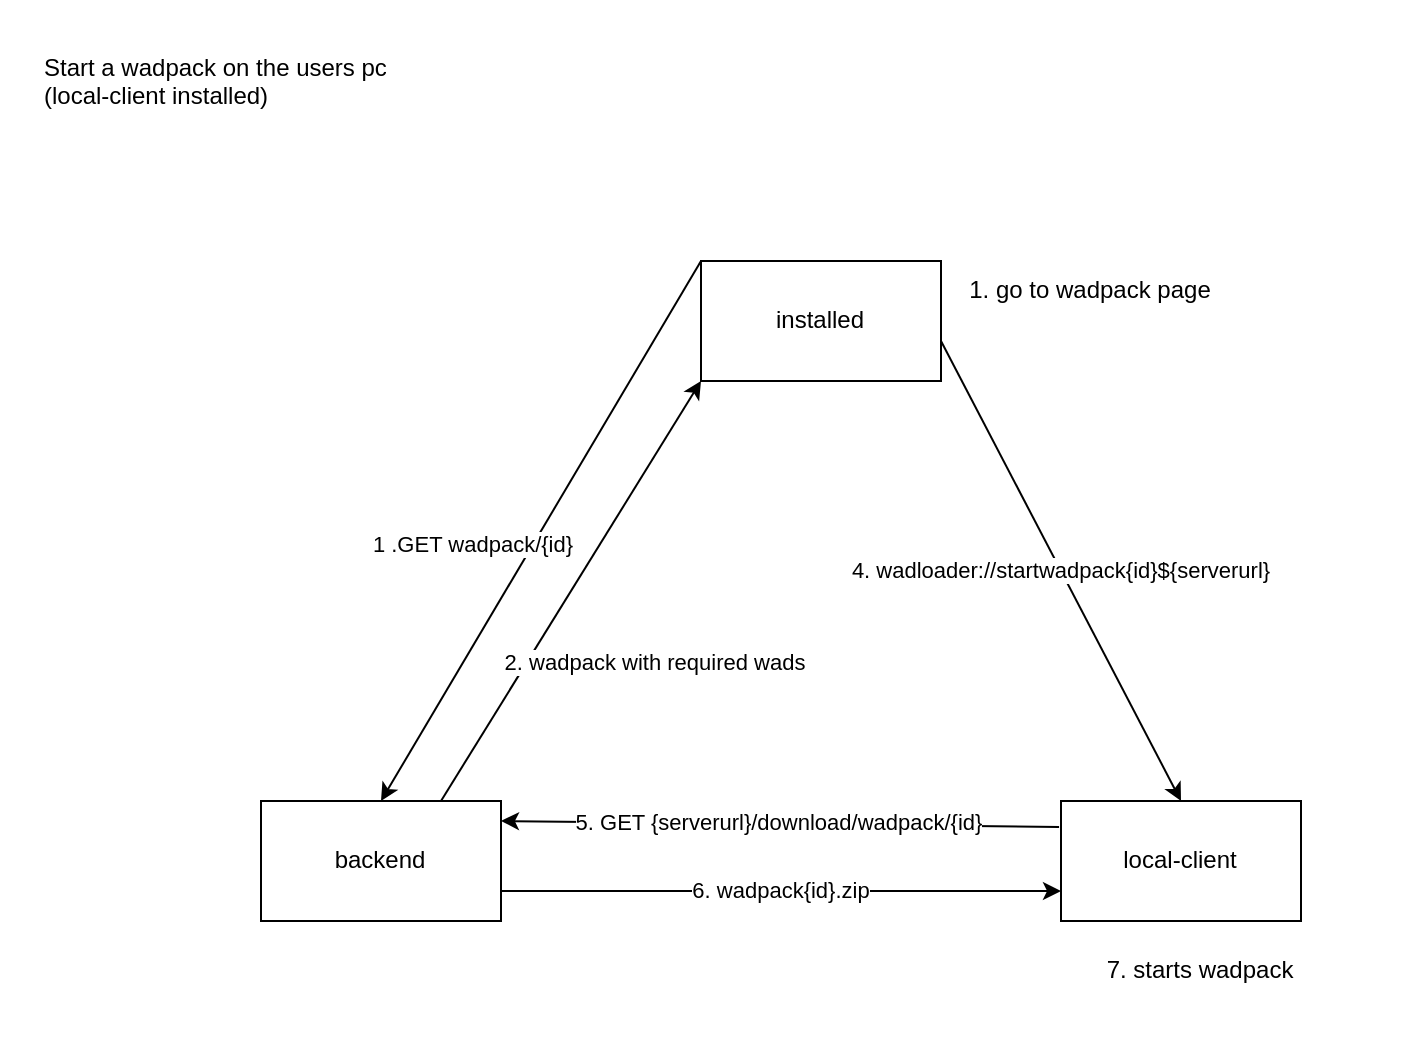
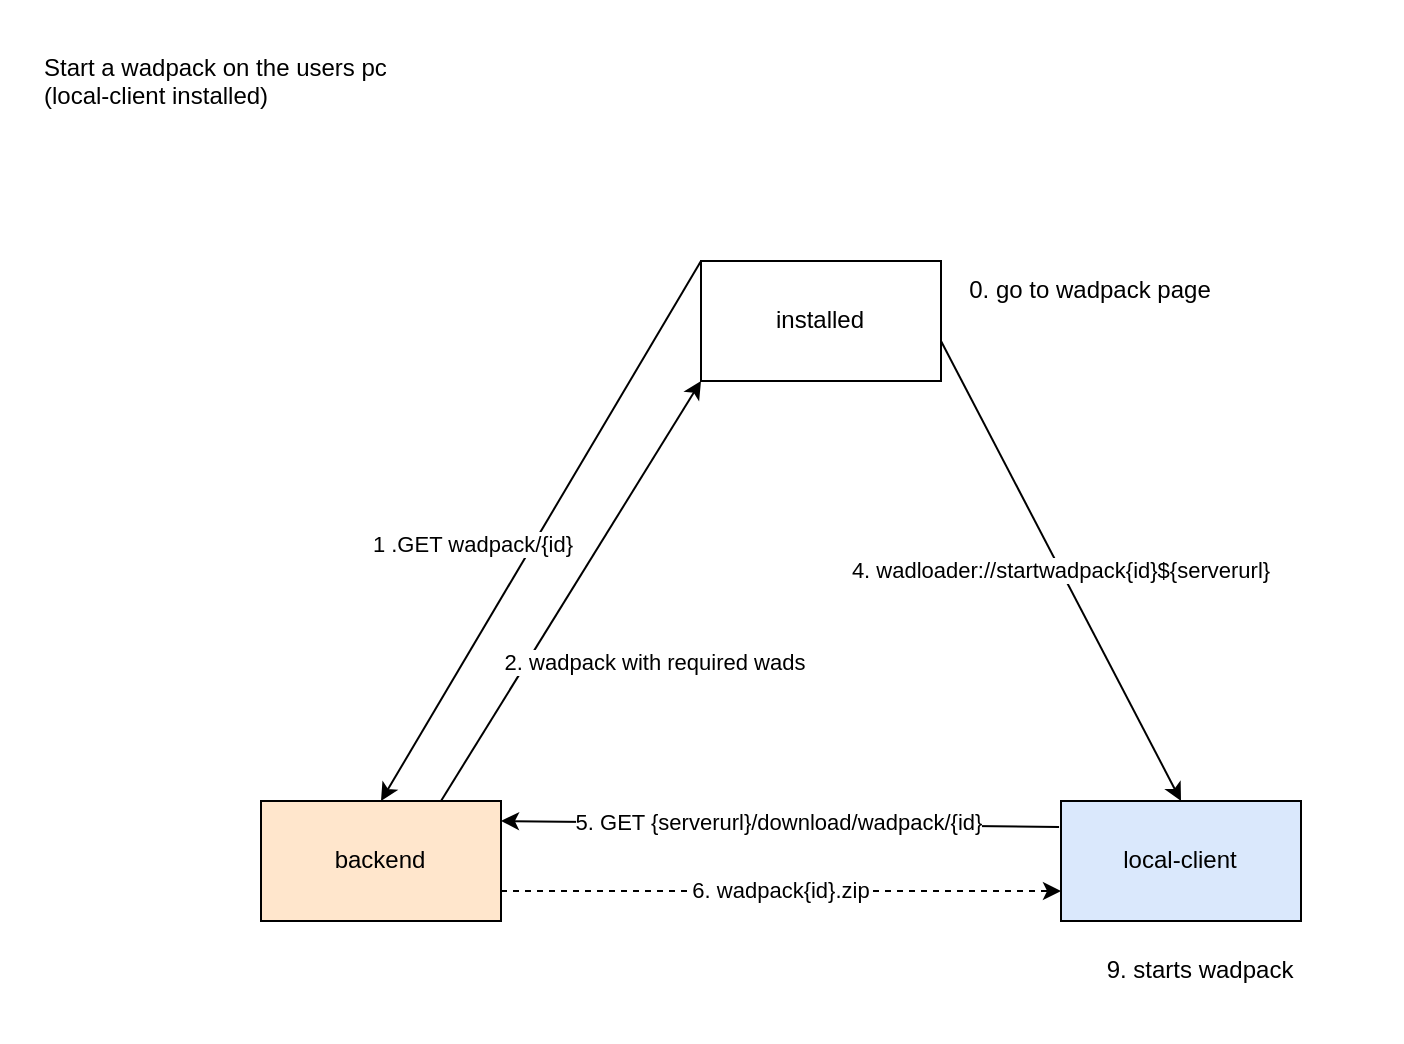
(1091, 291) -> (1091, 291)
(381, 861) -> (381, 861)
(1181, 861) -> (1181, 861)
(598, 891) -> (598, 891)
(1201, 971) -> (1201, 971)
